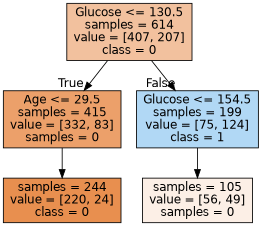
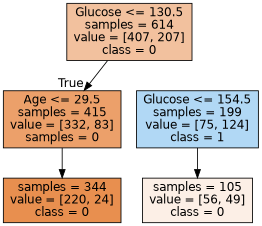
(161, 72) -> none
(62, 200) -> (62, 200)
(197, 200) -> (197, 200)
